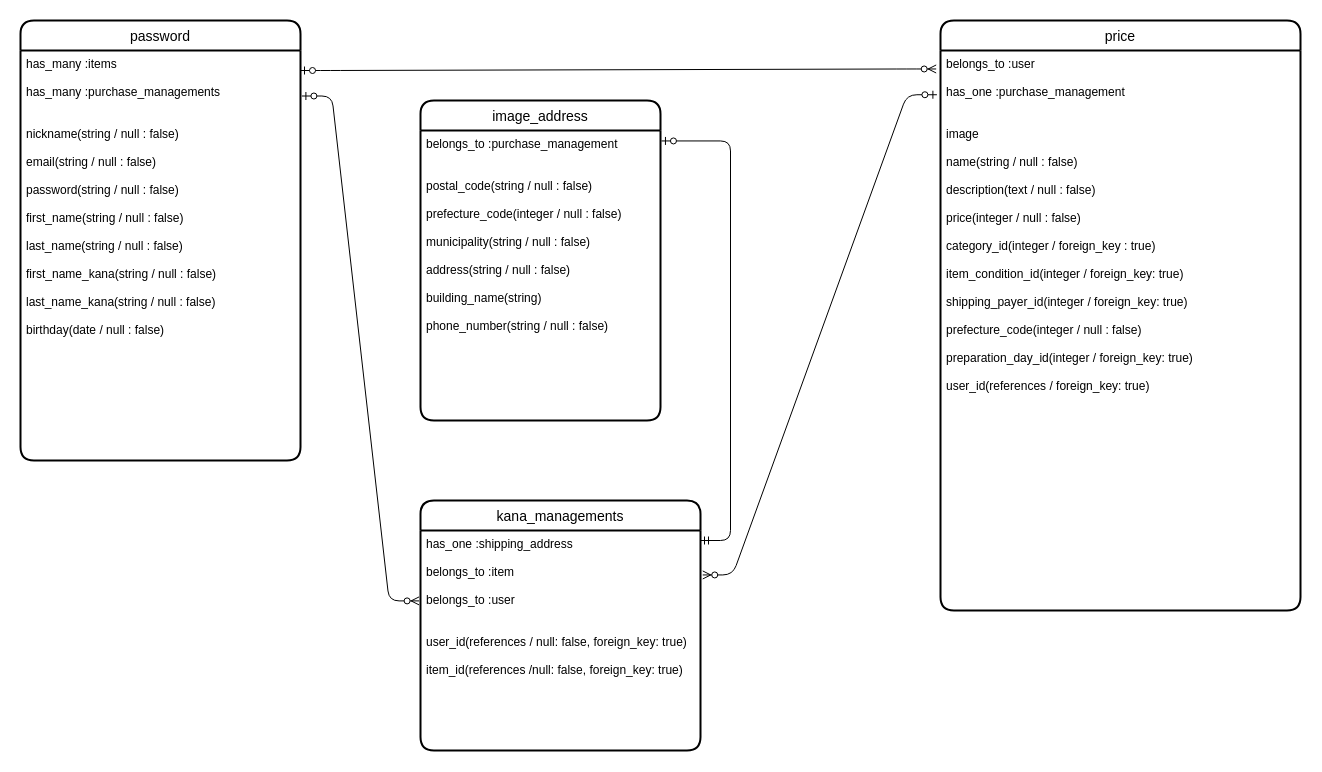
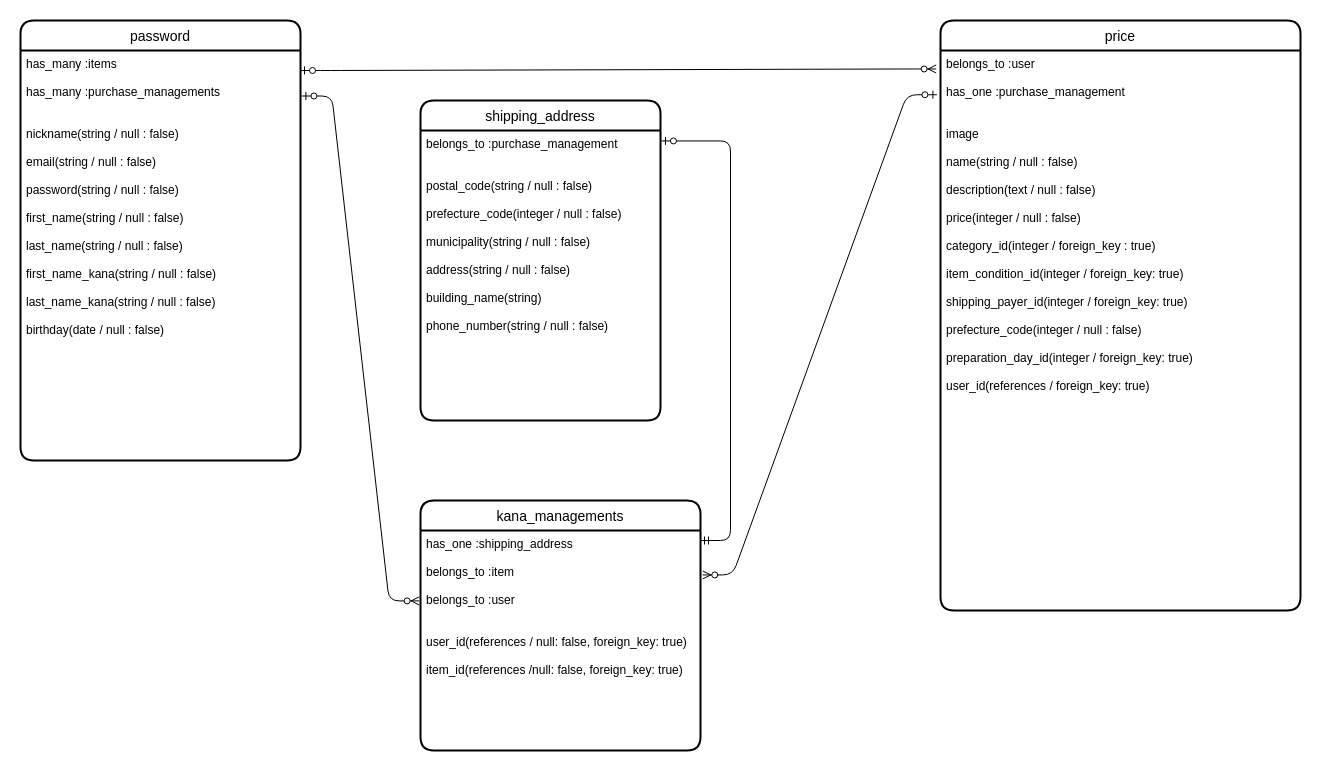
(540, 116) -> (540, 116)
